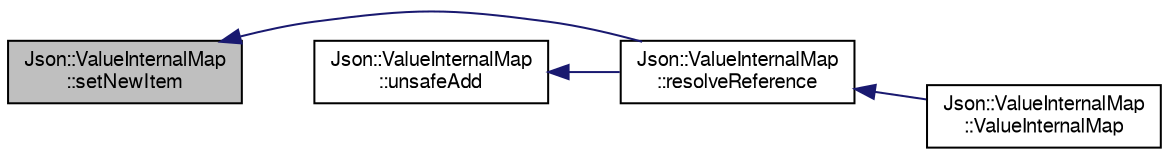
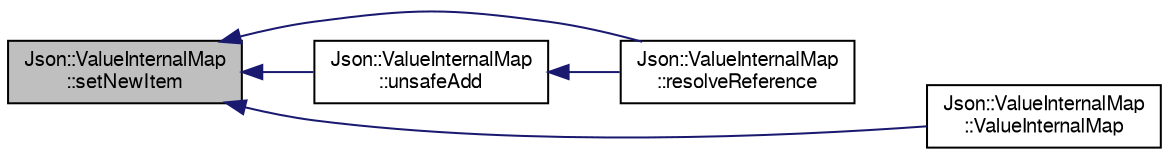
none -> (288, 72)
(900, 96) -> (585, 137)
